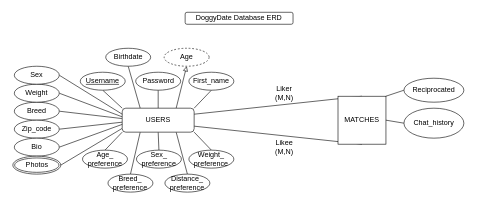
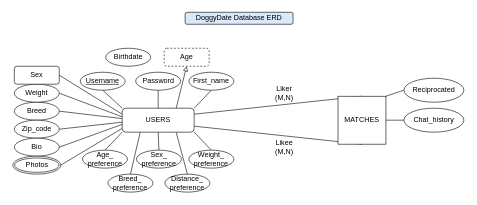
(239, 18) -> (239, 18)
(187, 57) -> (187, 57)
(37, 75) -> (37, 75)
(134, 88) -> none
(434, 123) -> (434, 120)
